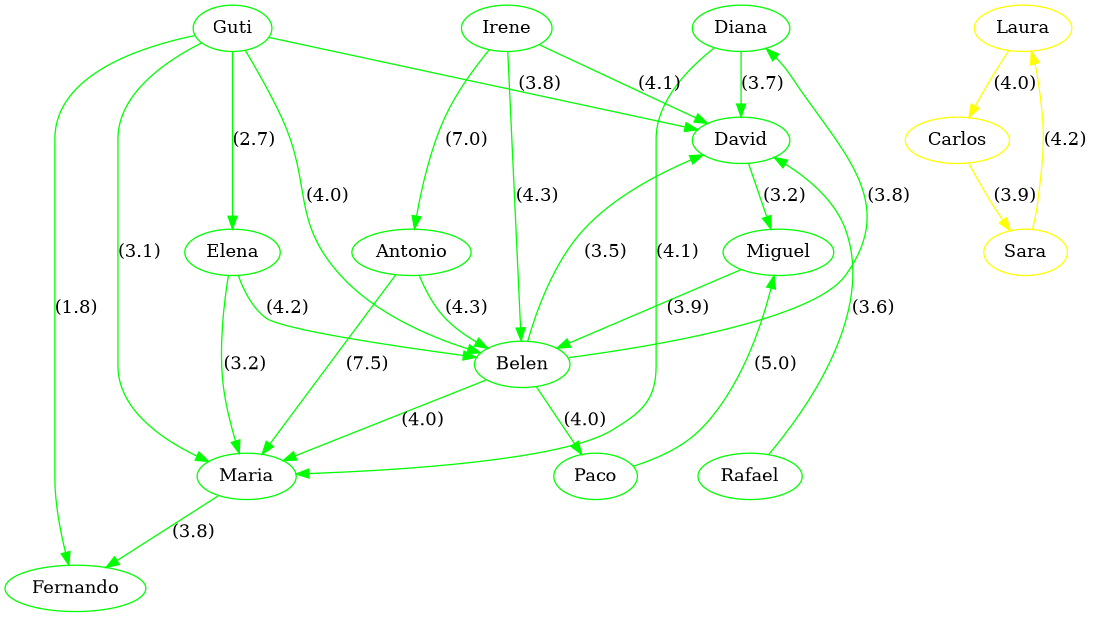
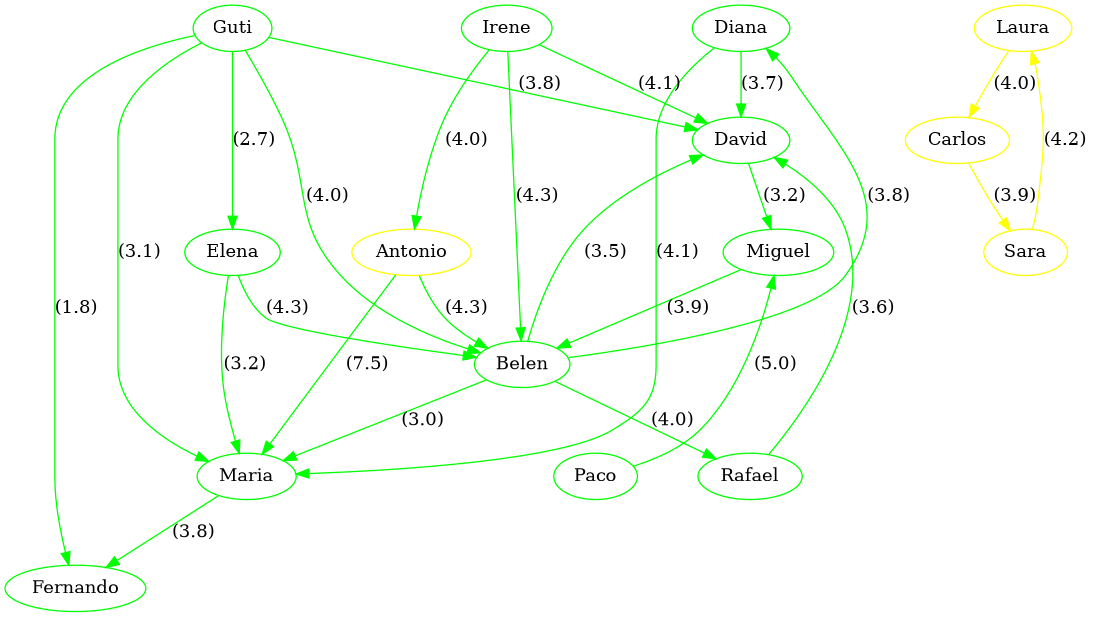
(467, 140) -> (467, 140)
(411, 252) -> (411, 252)
(288, 308) -> (288, 308)
(555, 415) -> (622, 414)
(423, 420) -> (423, 420)
